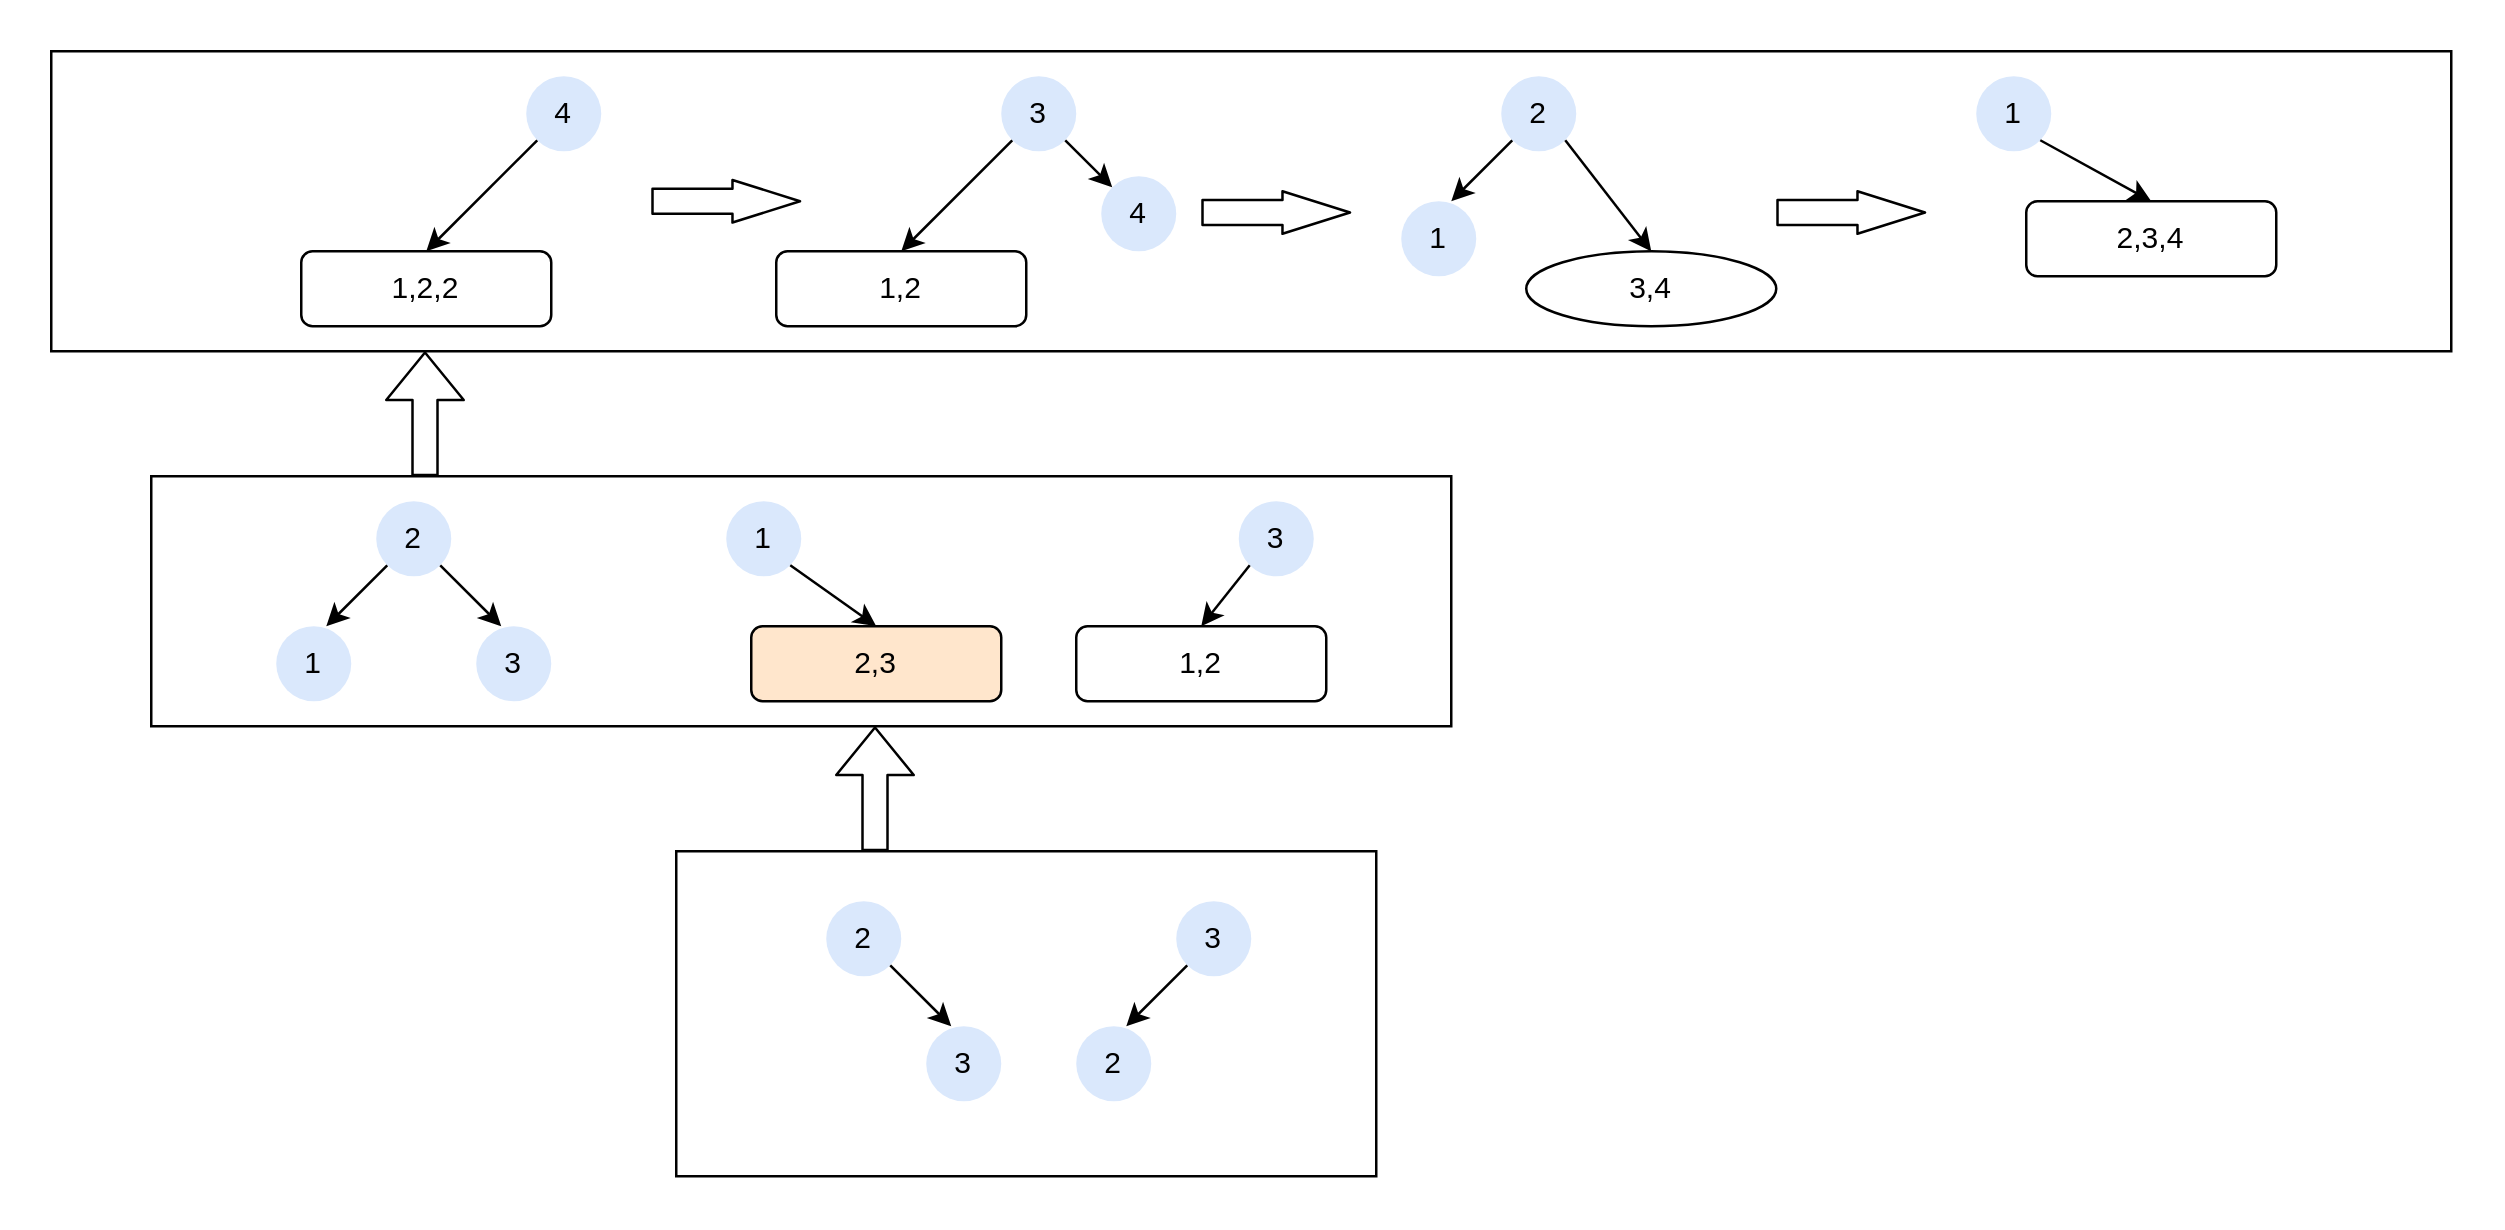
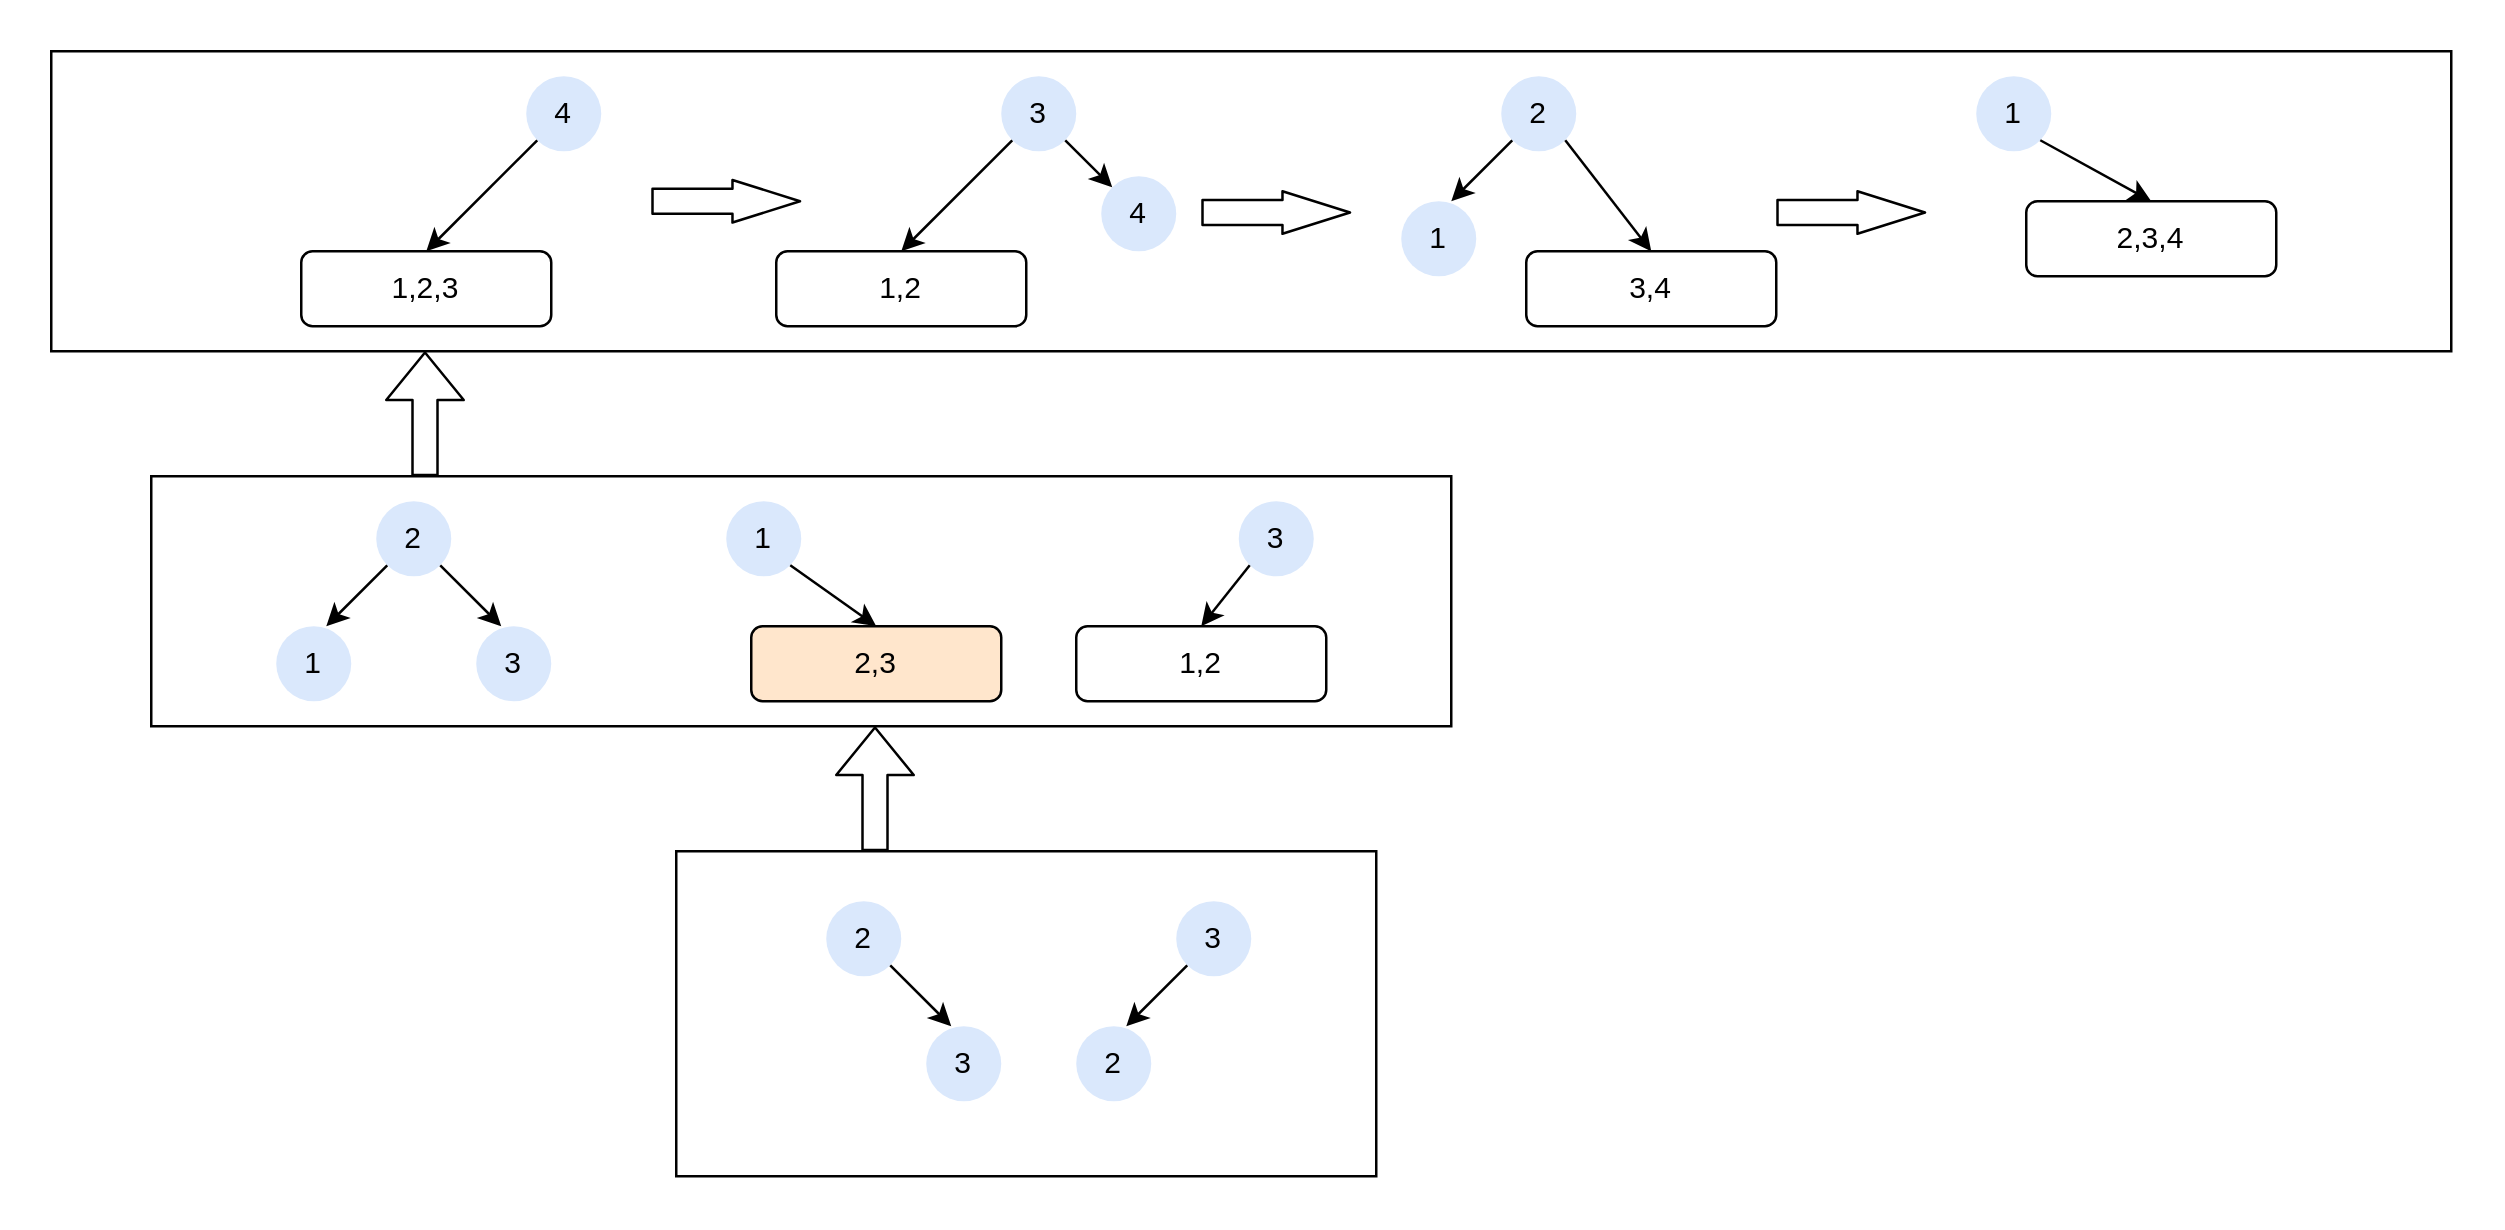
(426, 289) -> (426, 289)
(1651, 289) -> (1651, 289)
